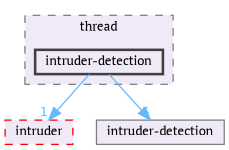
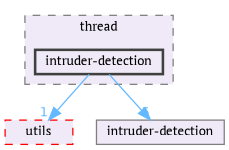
(39, 132) -> (39, 132)
